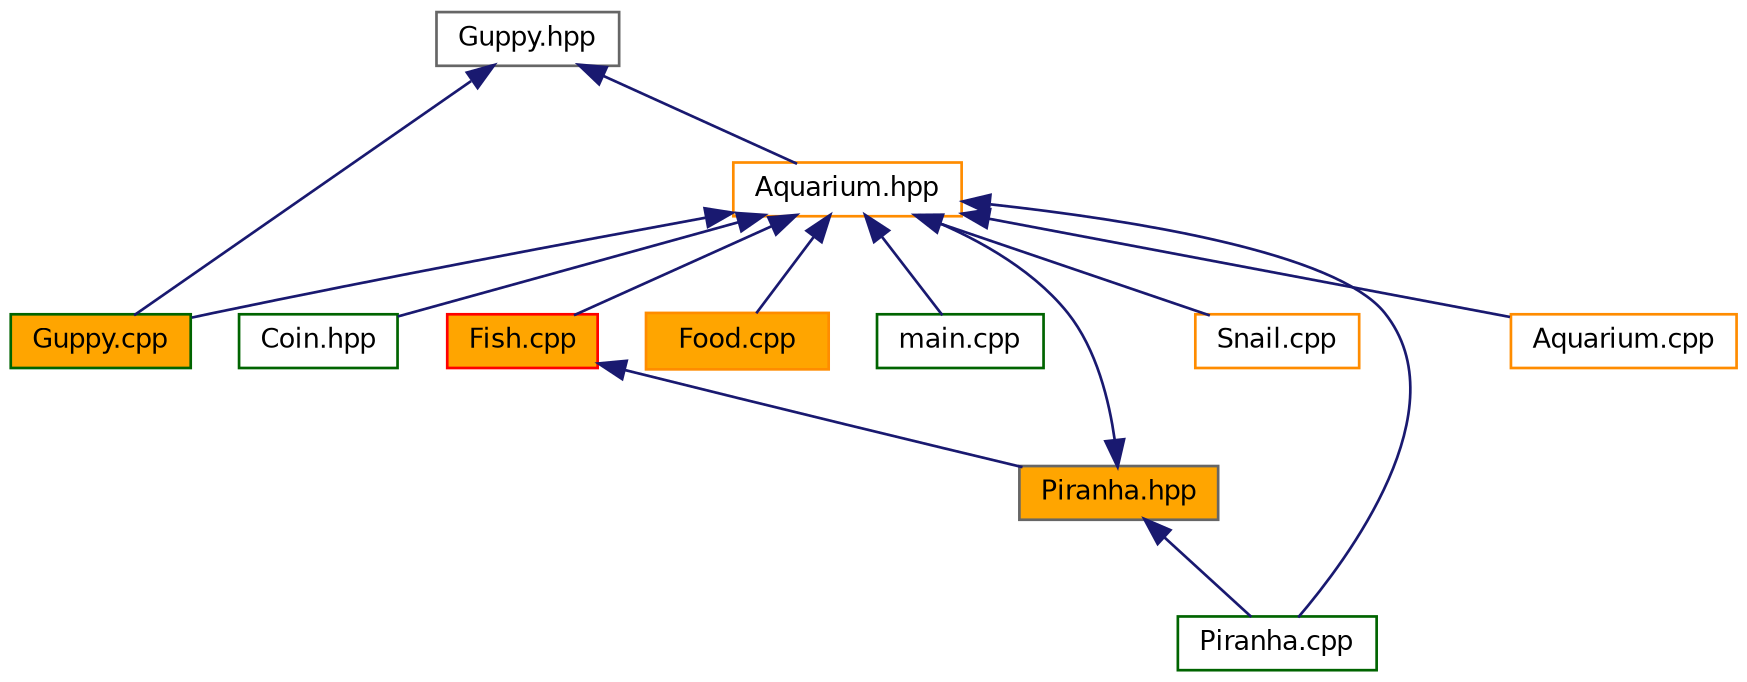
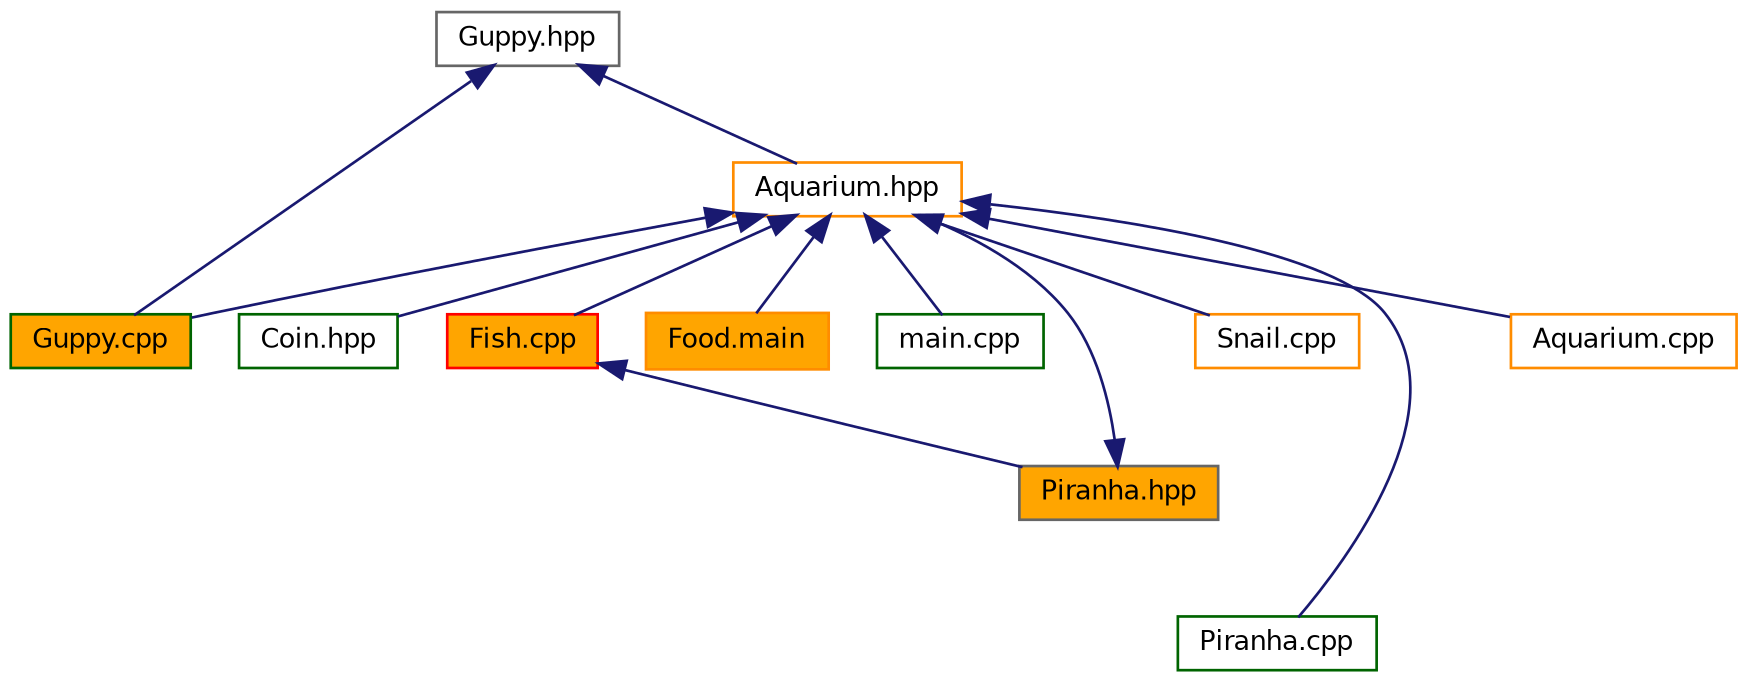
(737, 341) -> (737, 341)
(1208, 577) -> none
